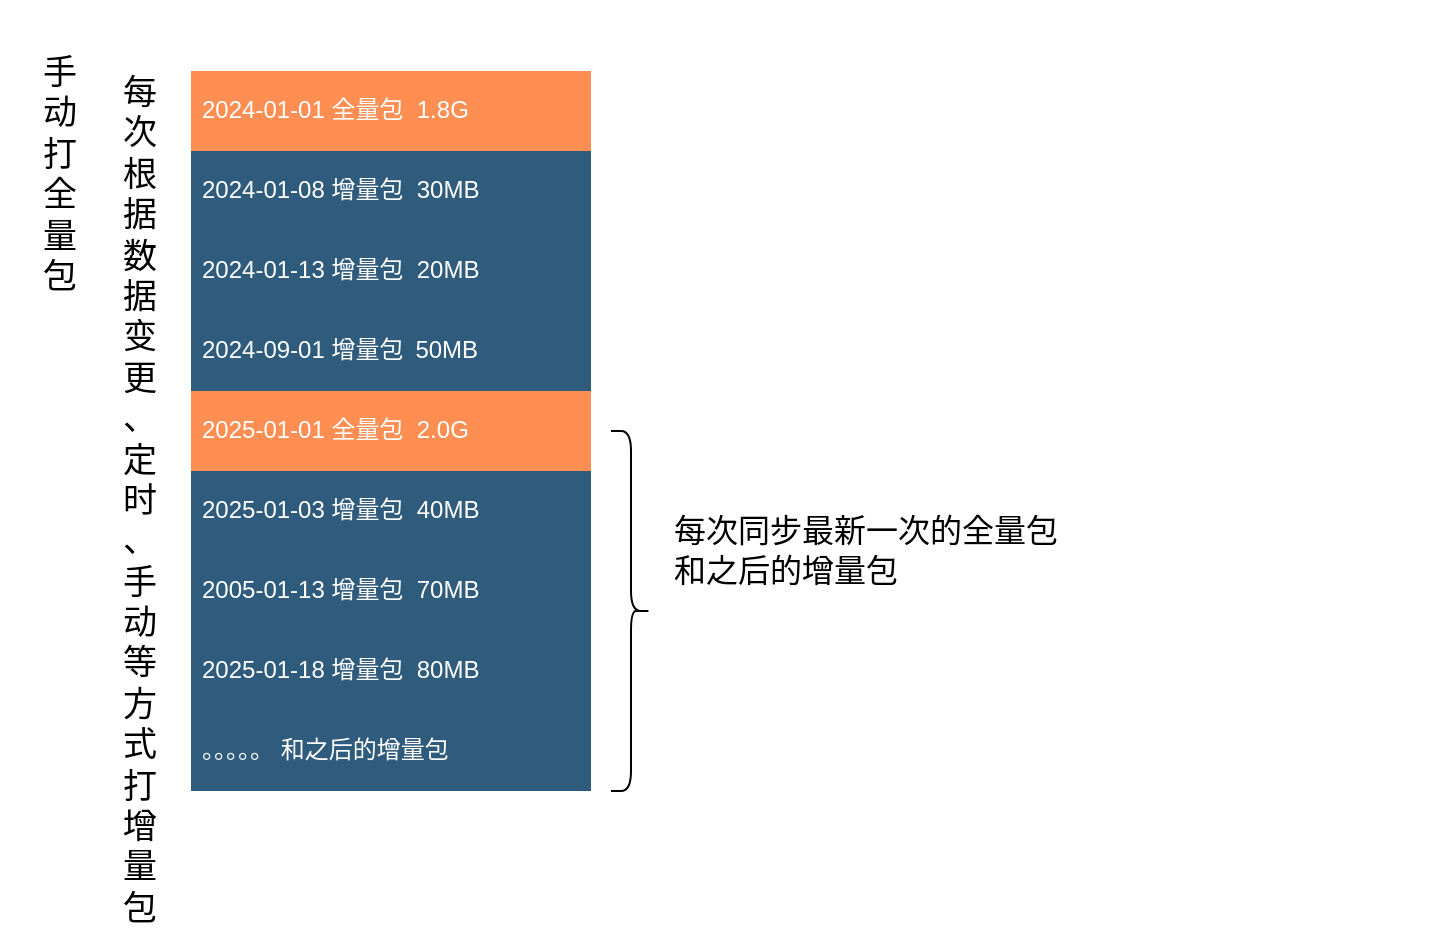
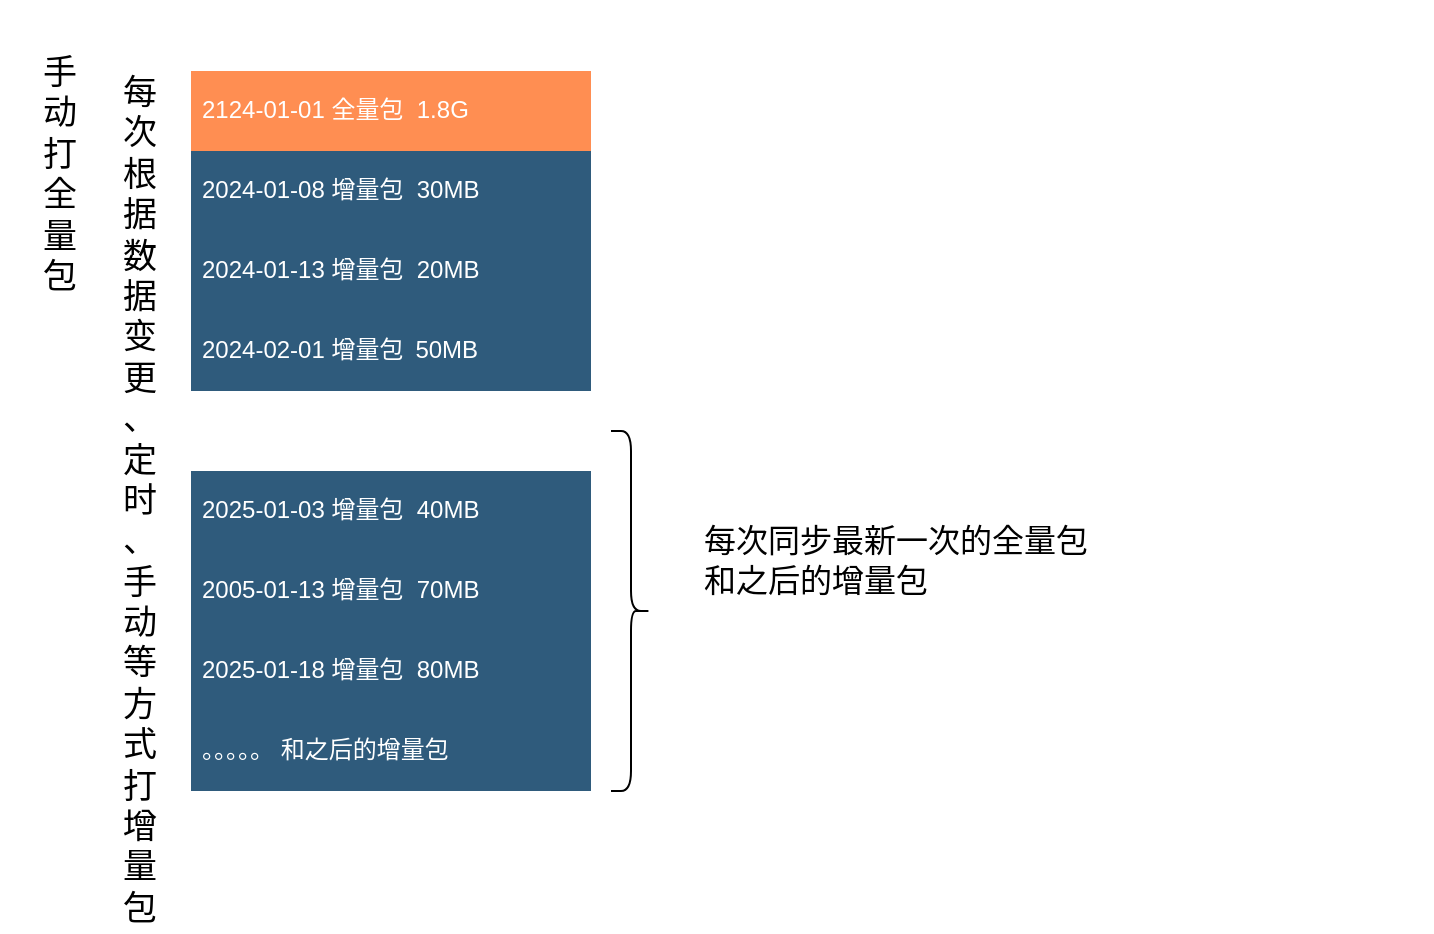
(344, 111) -> (344, 111)
(343, 351) -> (343, 351)
(391, 431) -> none
(1031, 551) -> (1061, 561)
